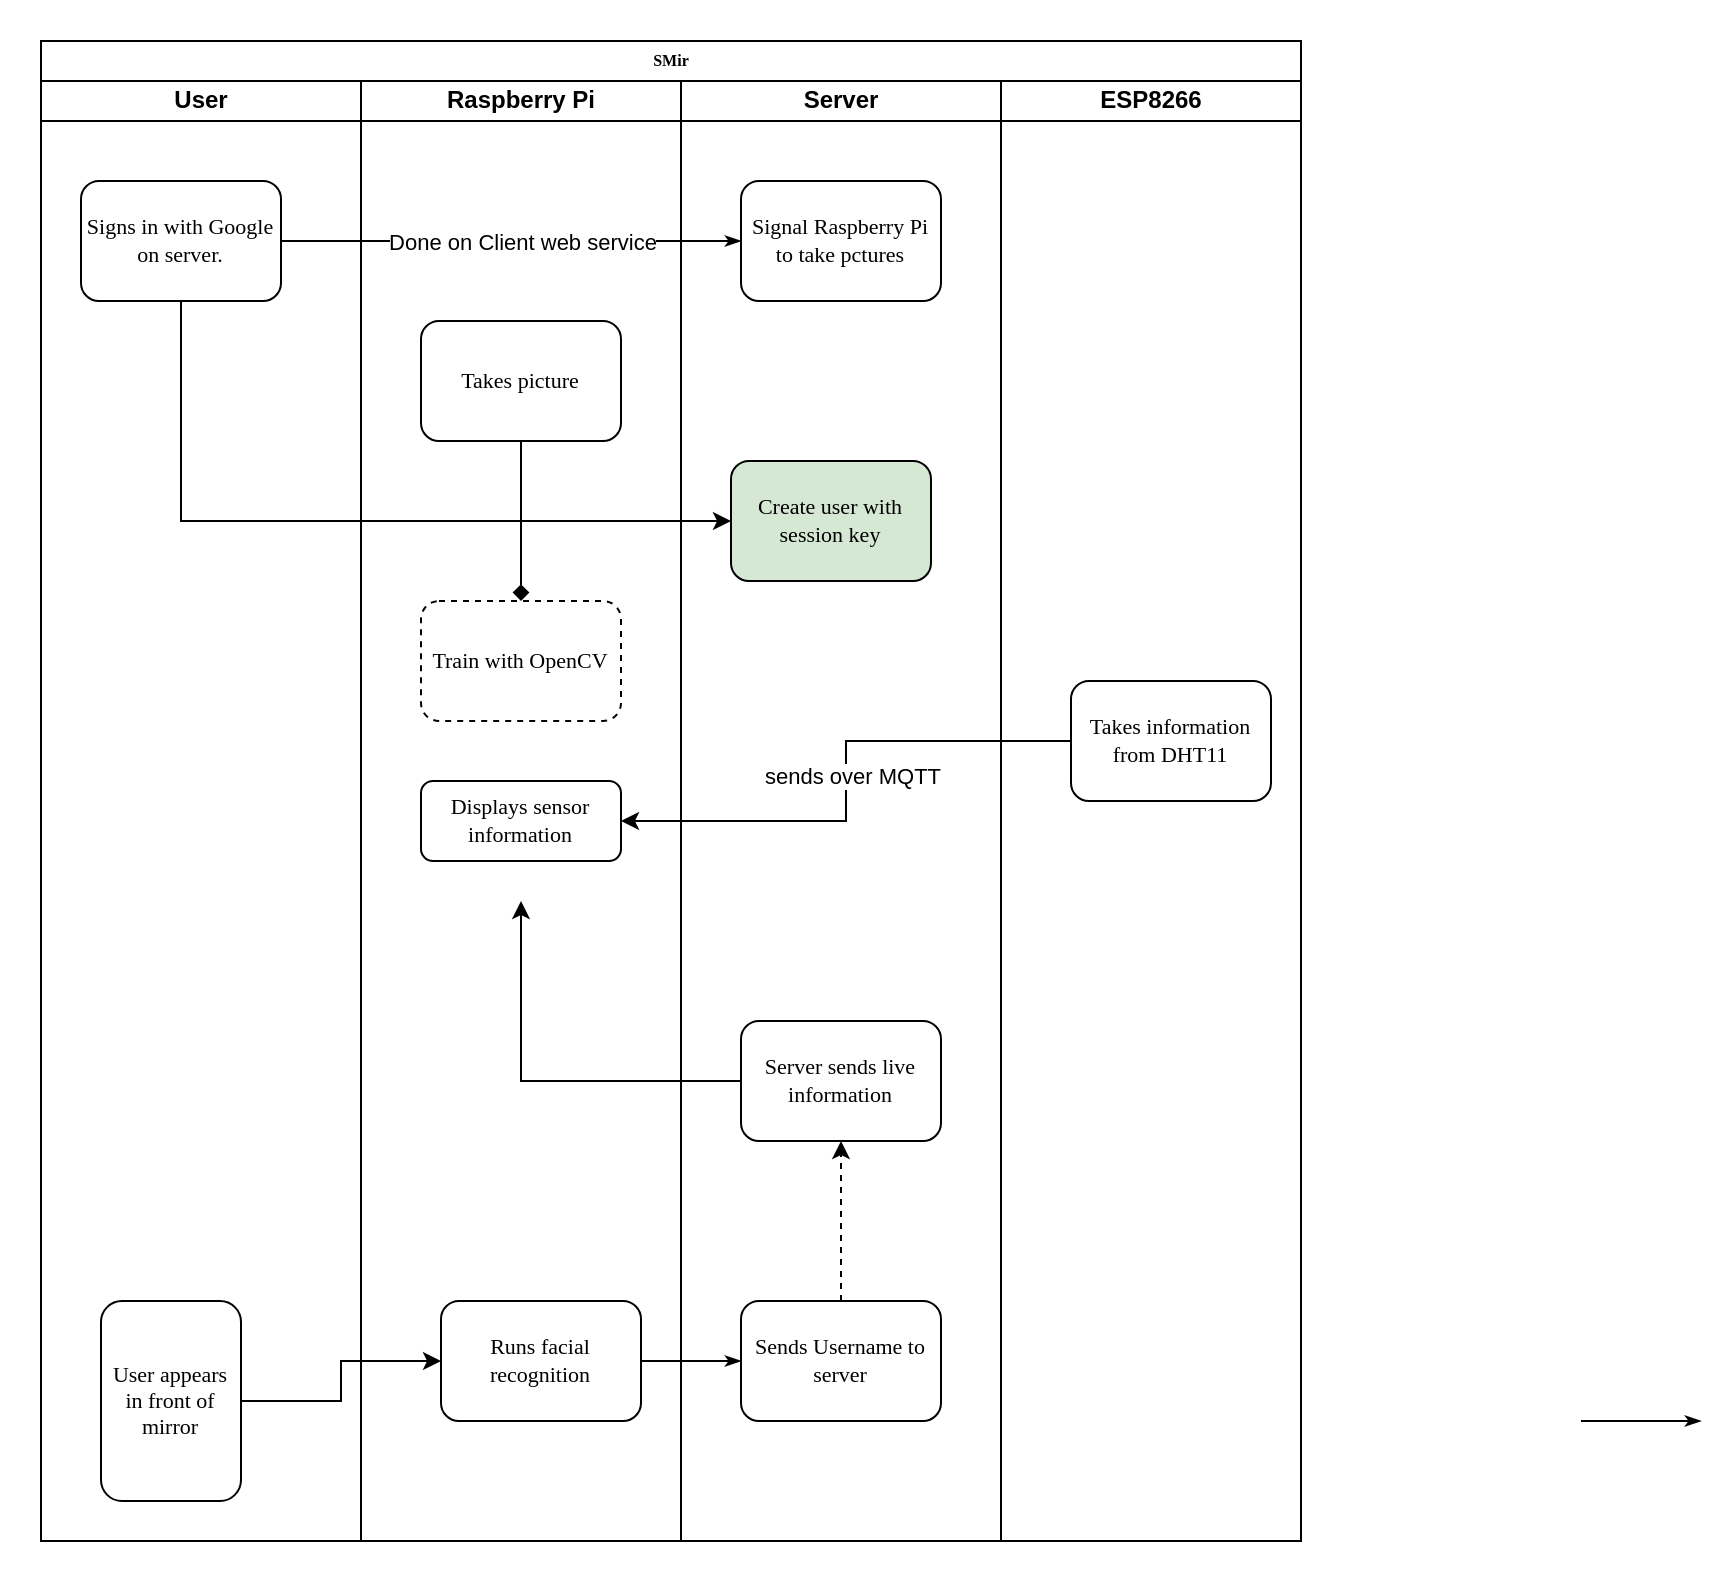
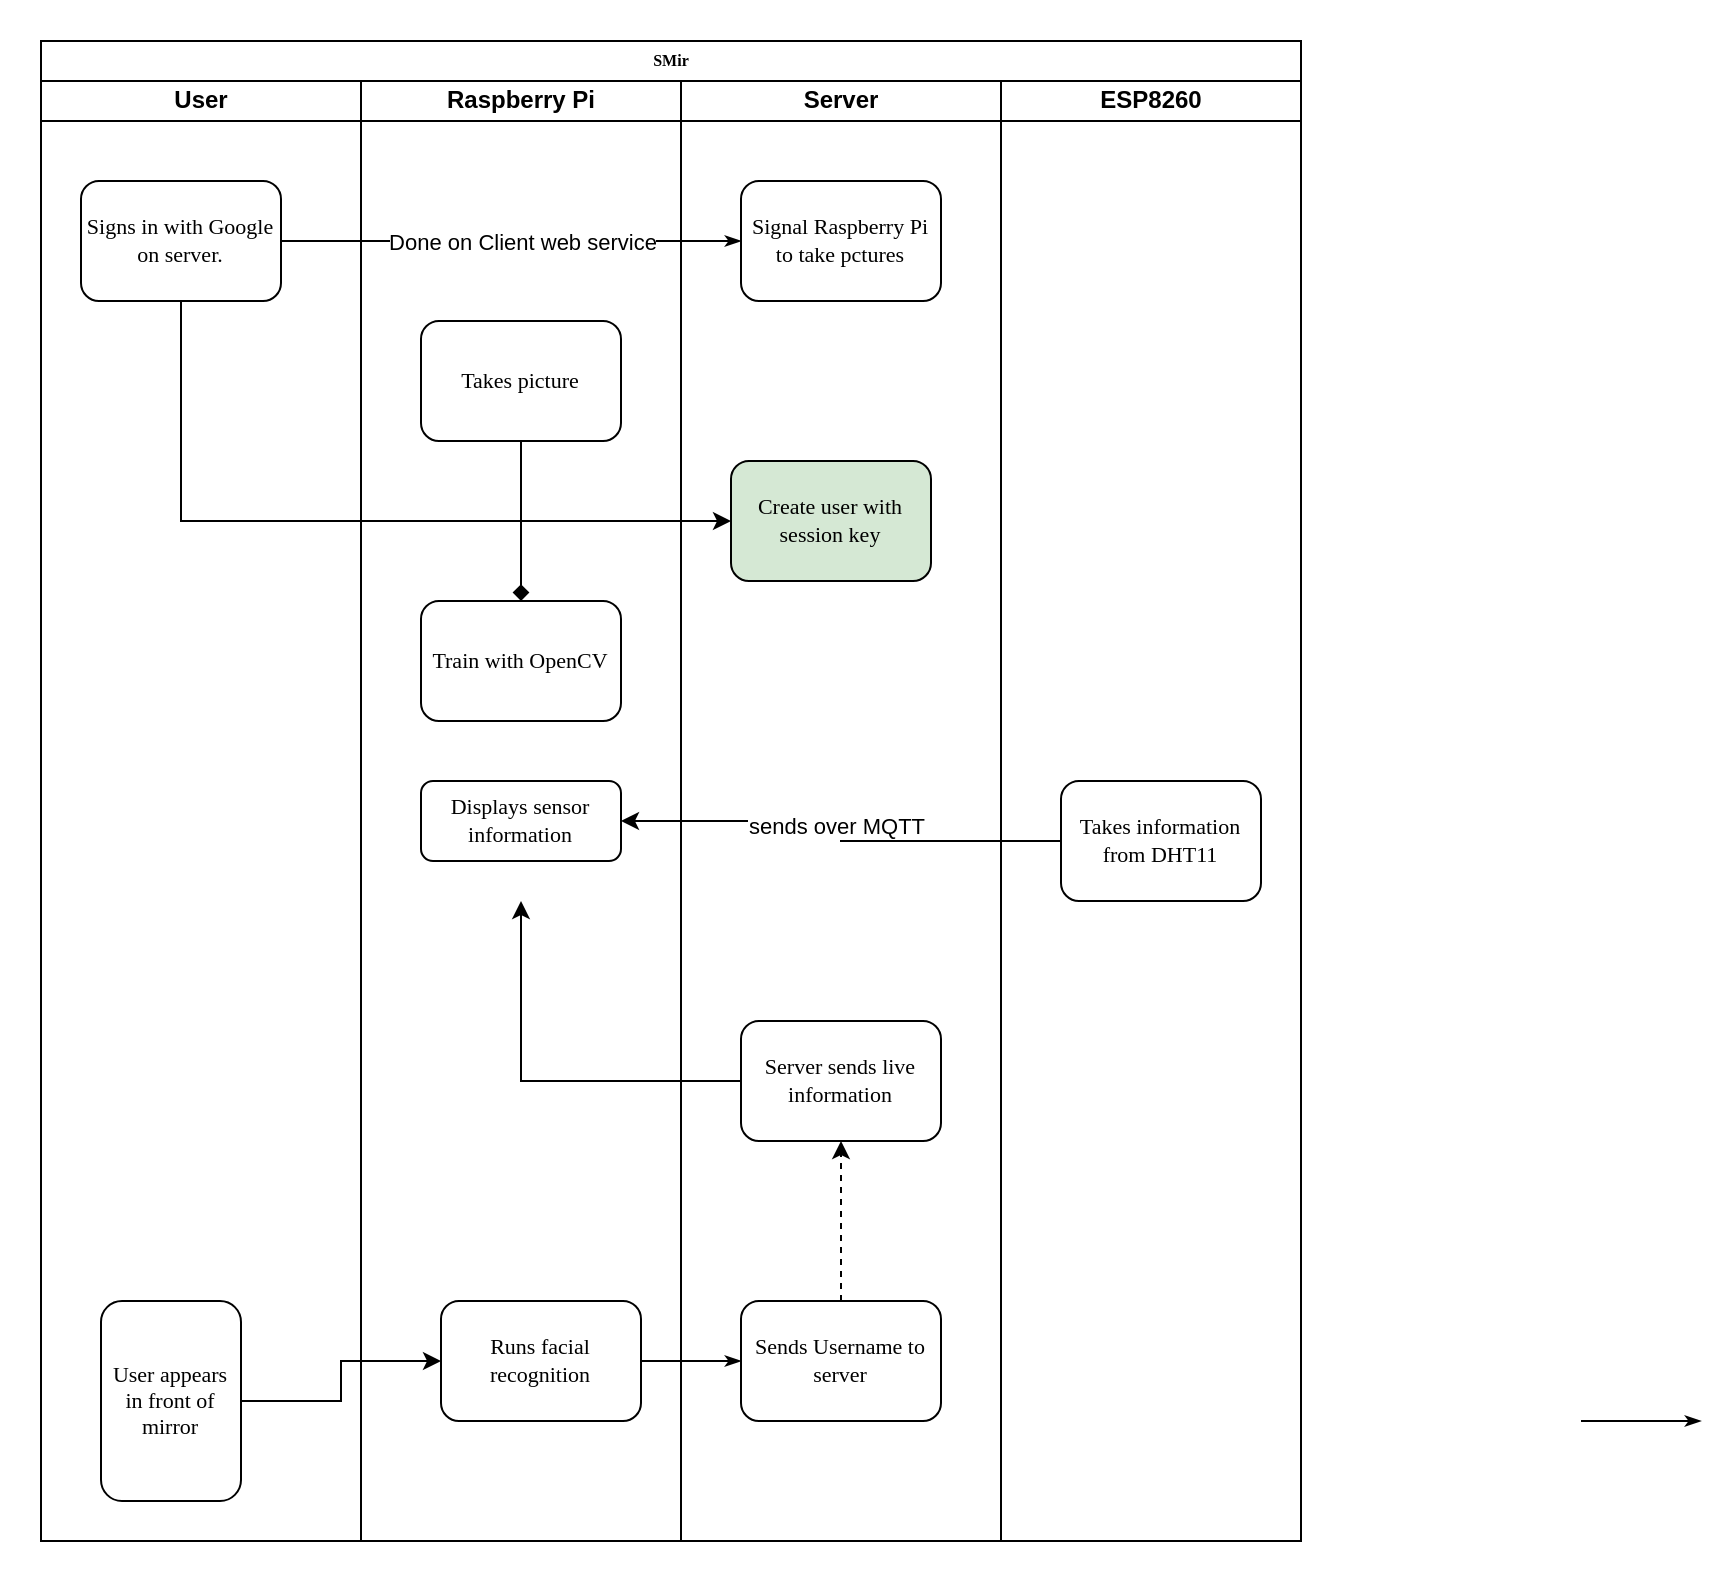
(1152, 101) -> (1152, 101)
(521, 661) -> (521, 661)
(1171, 741) -> (1161, 841)
